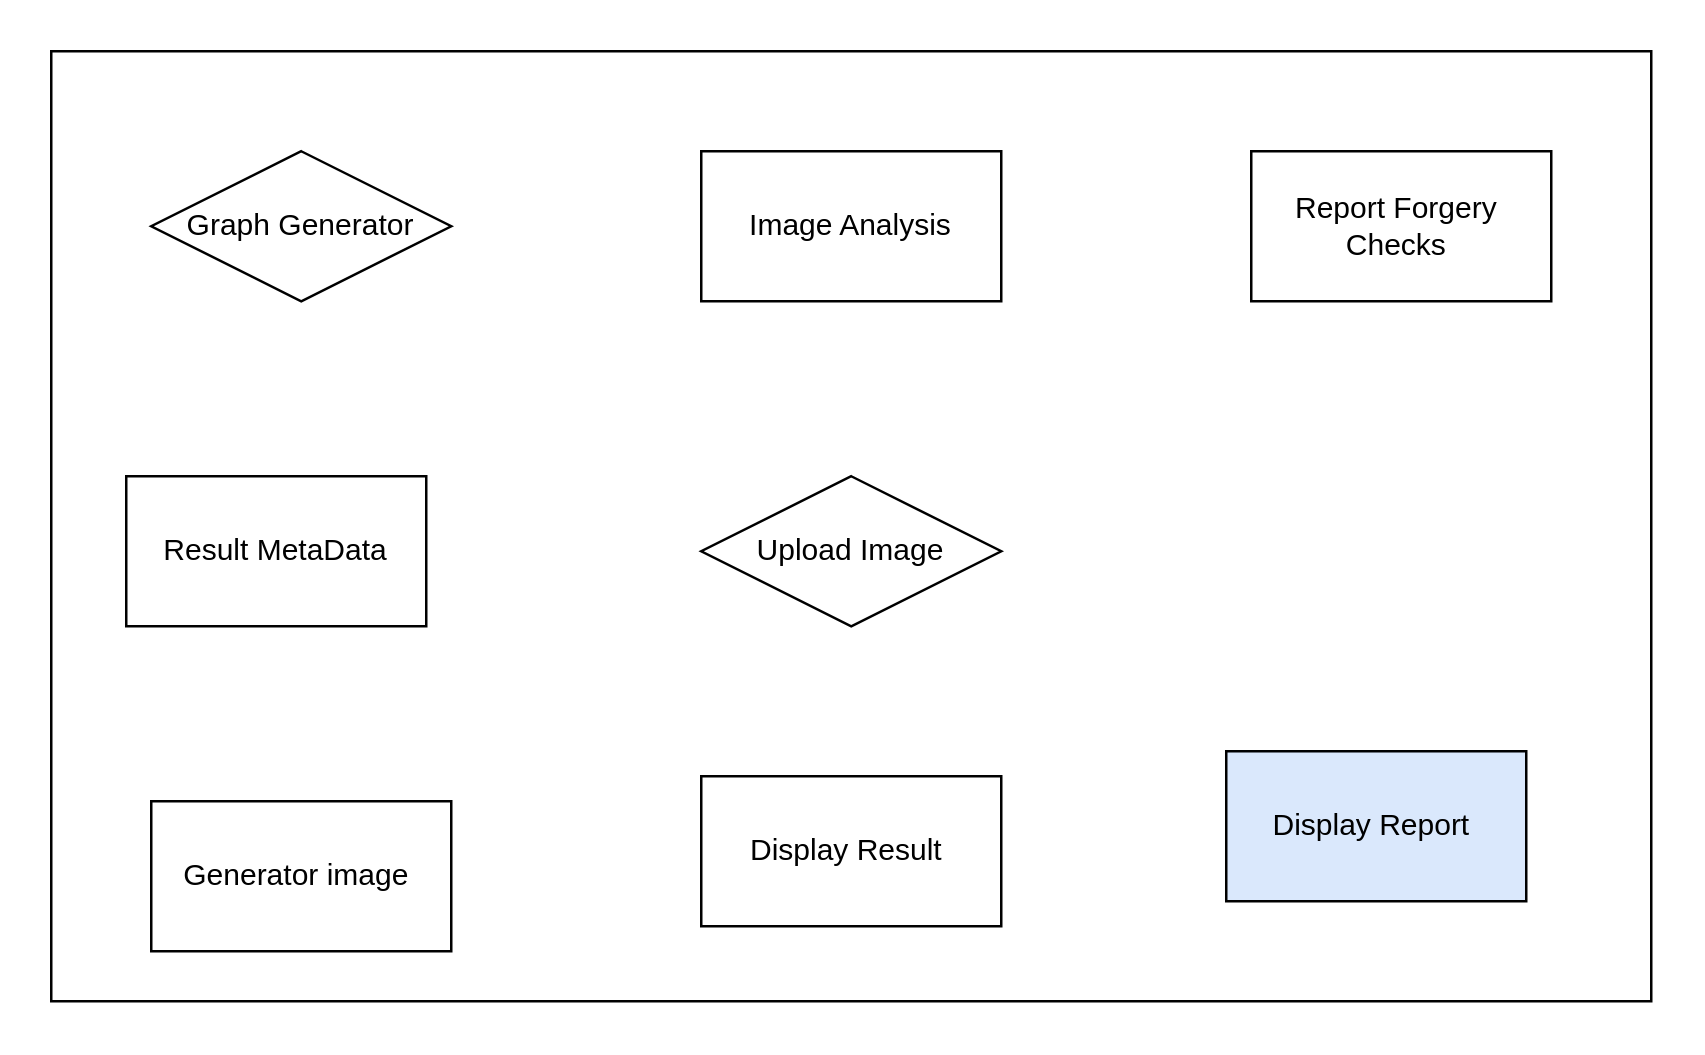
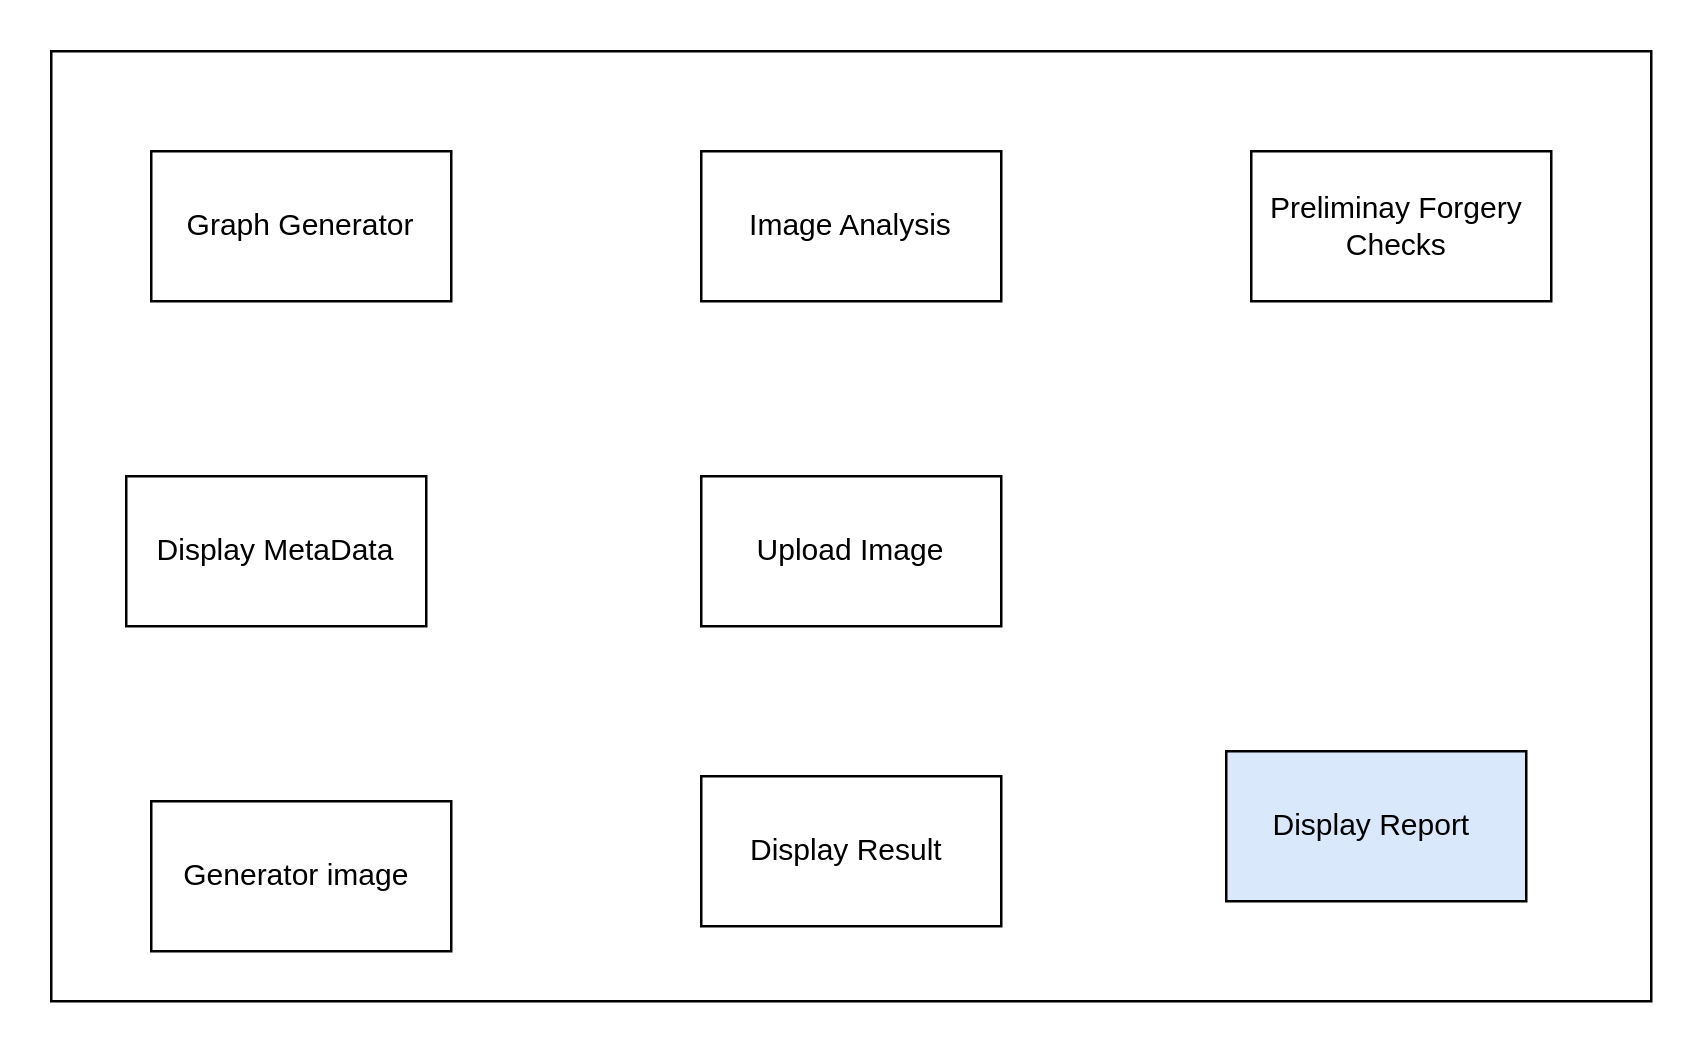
(301, 226) -> (301, 226)
(1401, 226) -> (1401, 226)
(276, 551) -> (276, 551)
(851, 551) -> (851, 551)
